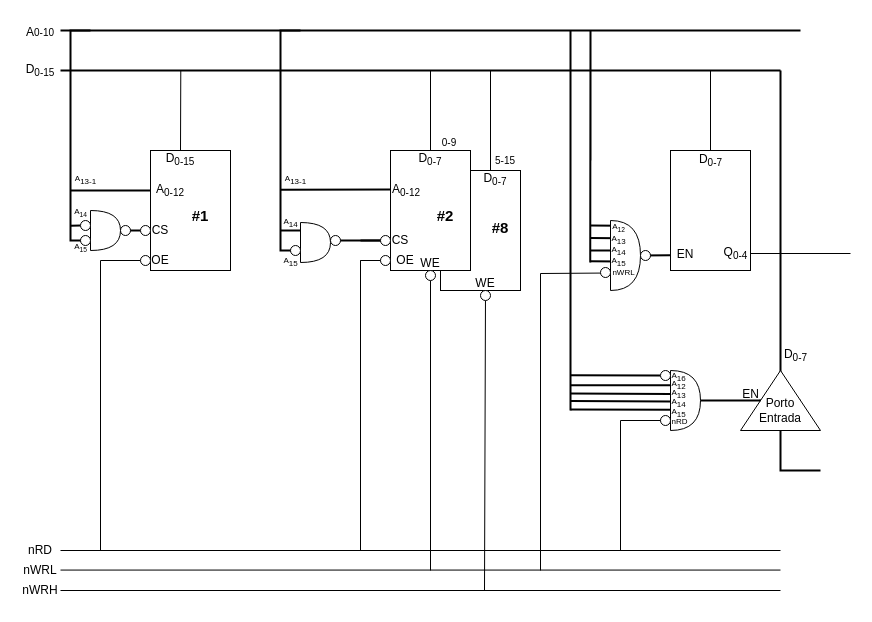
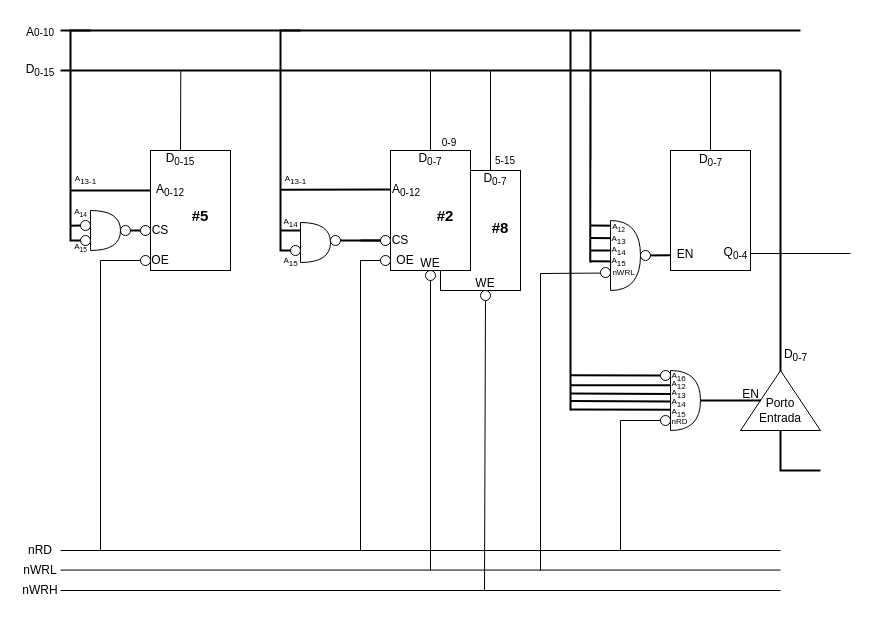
(201, 216) -> (201, 216)
